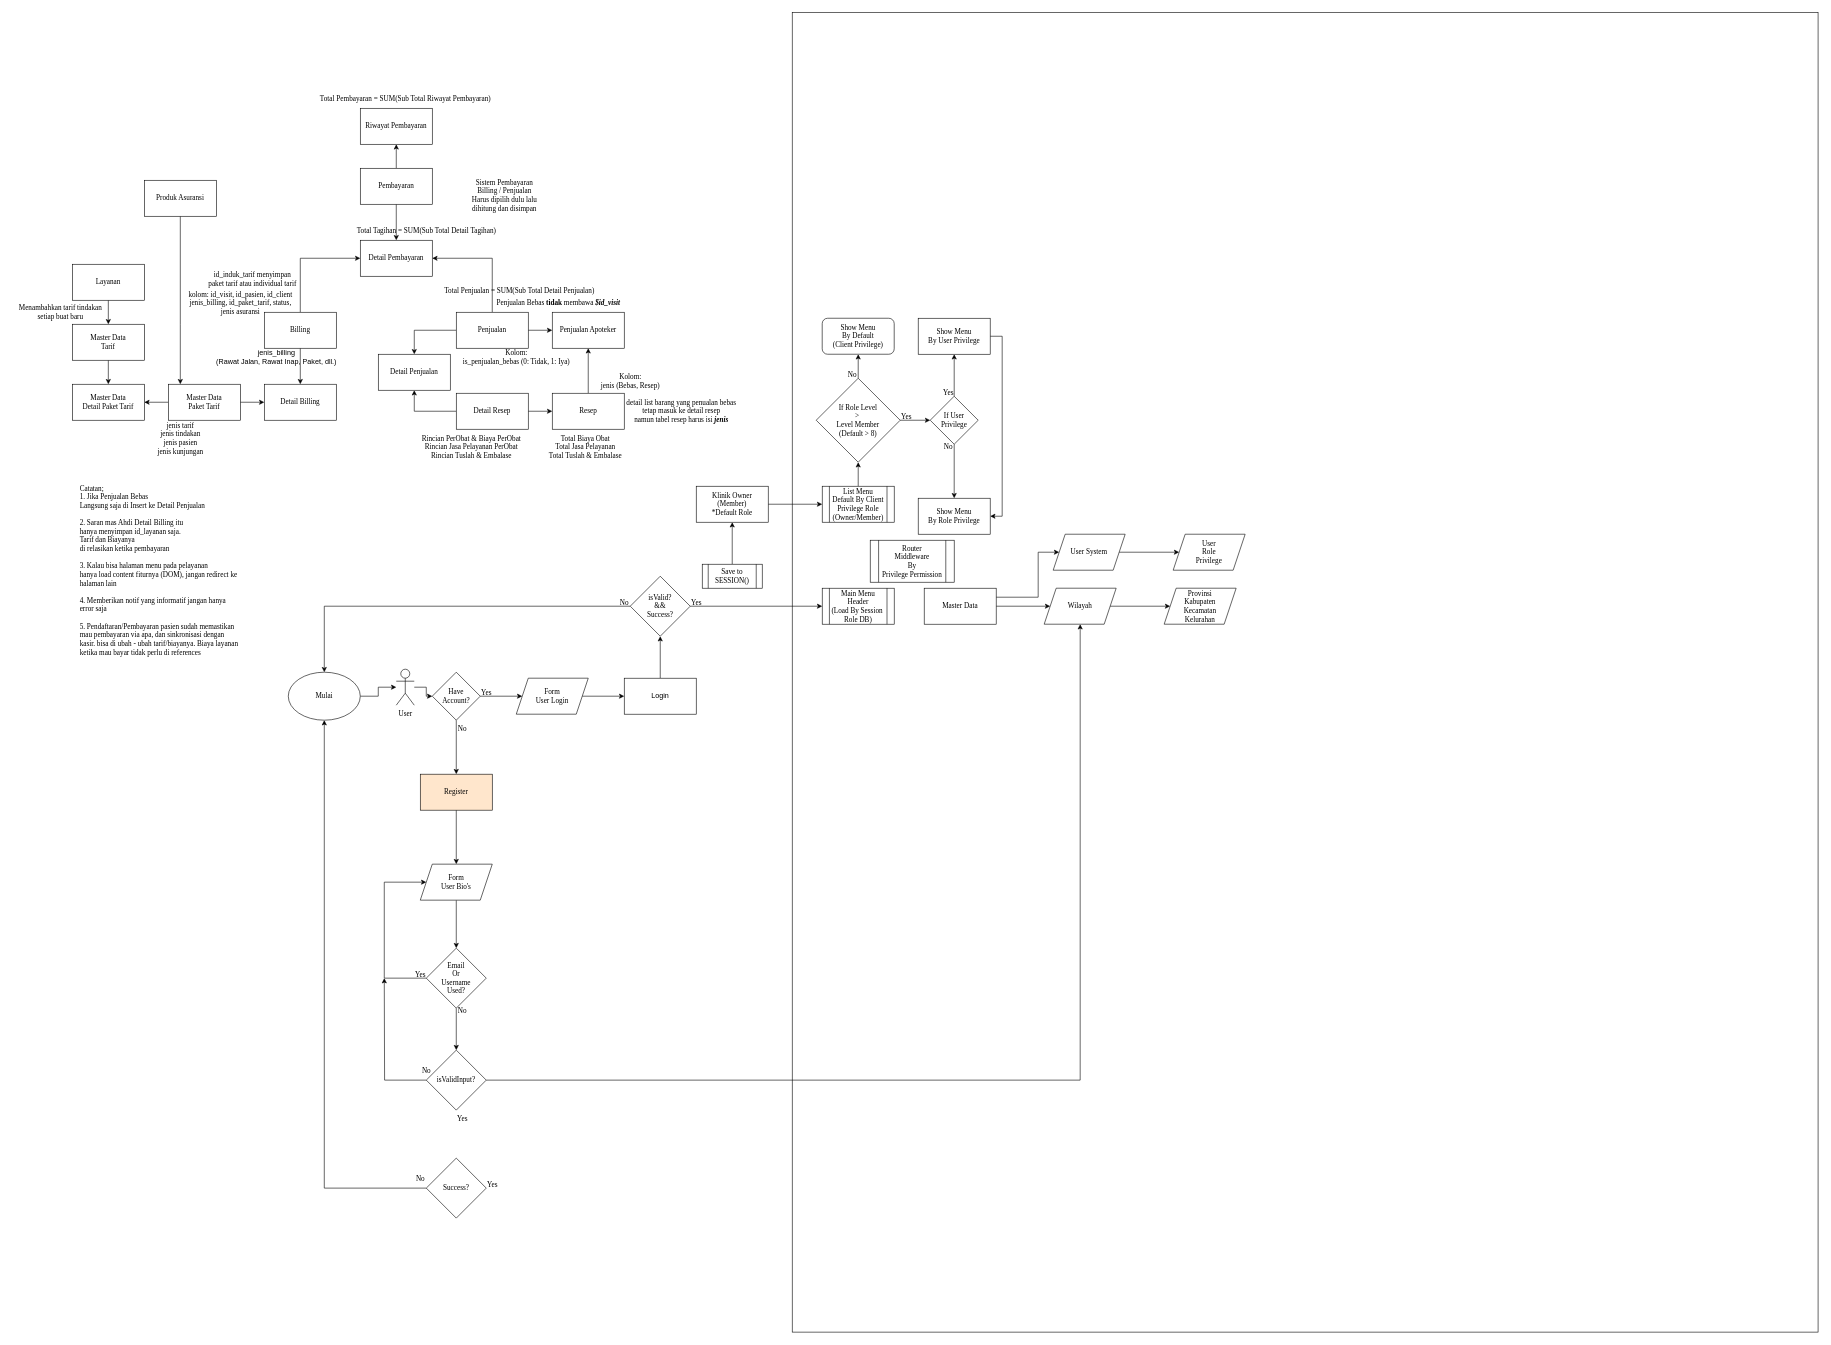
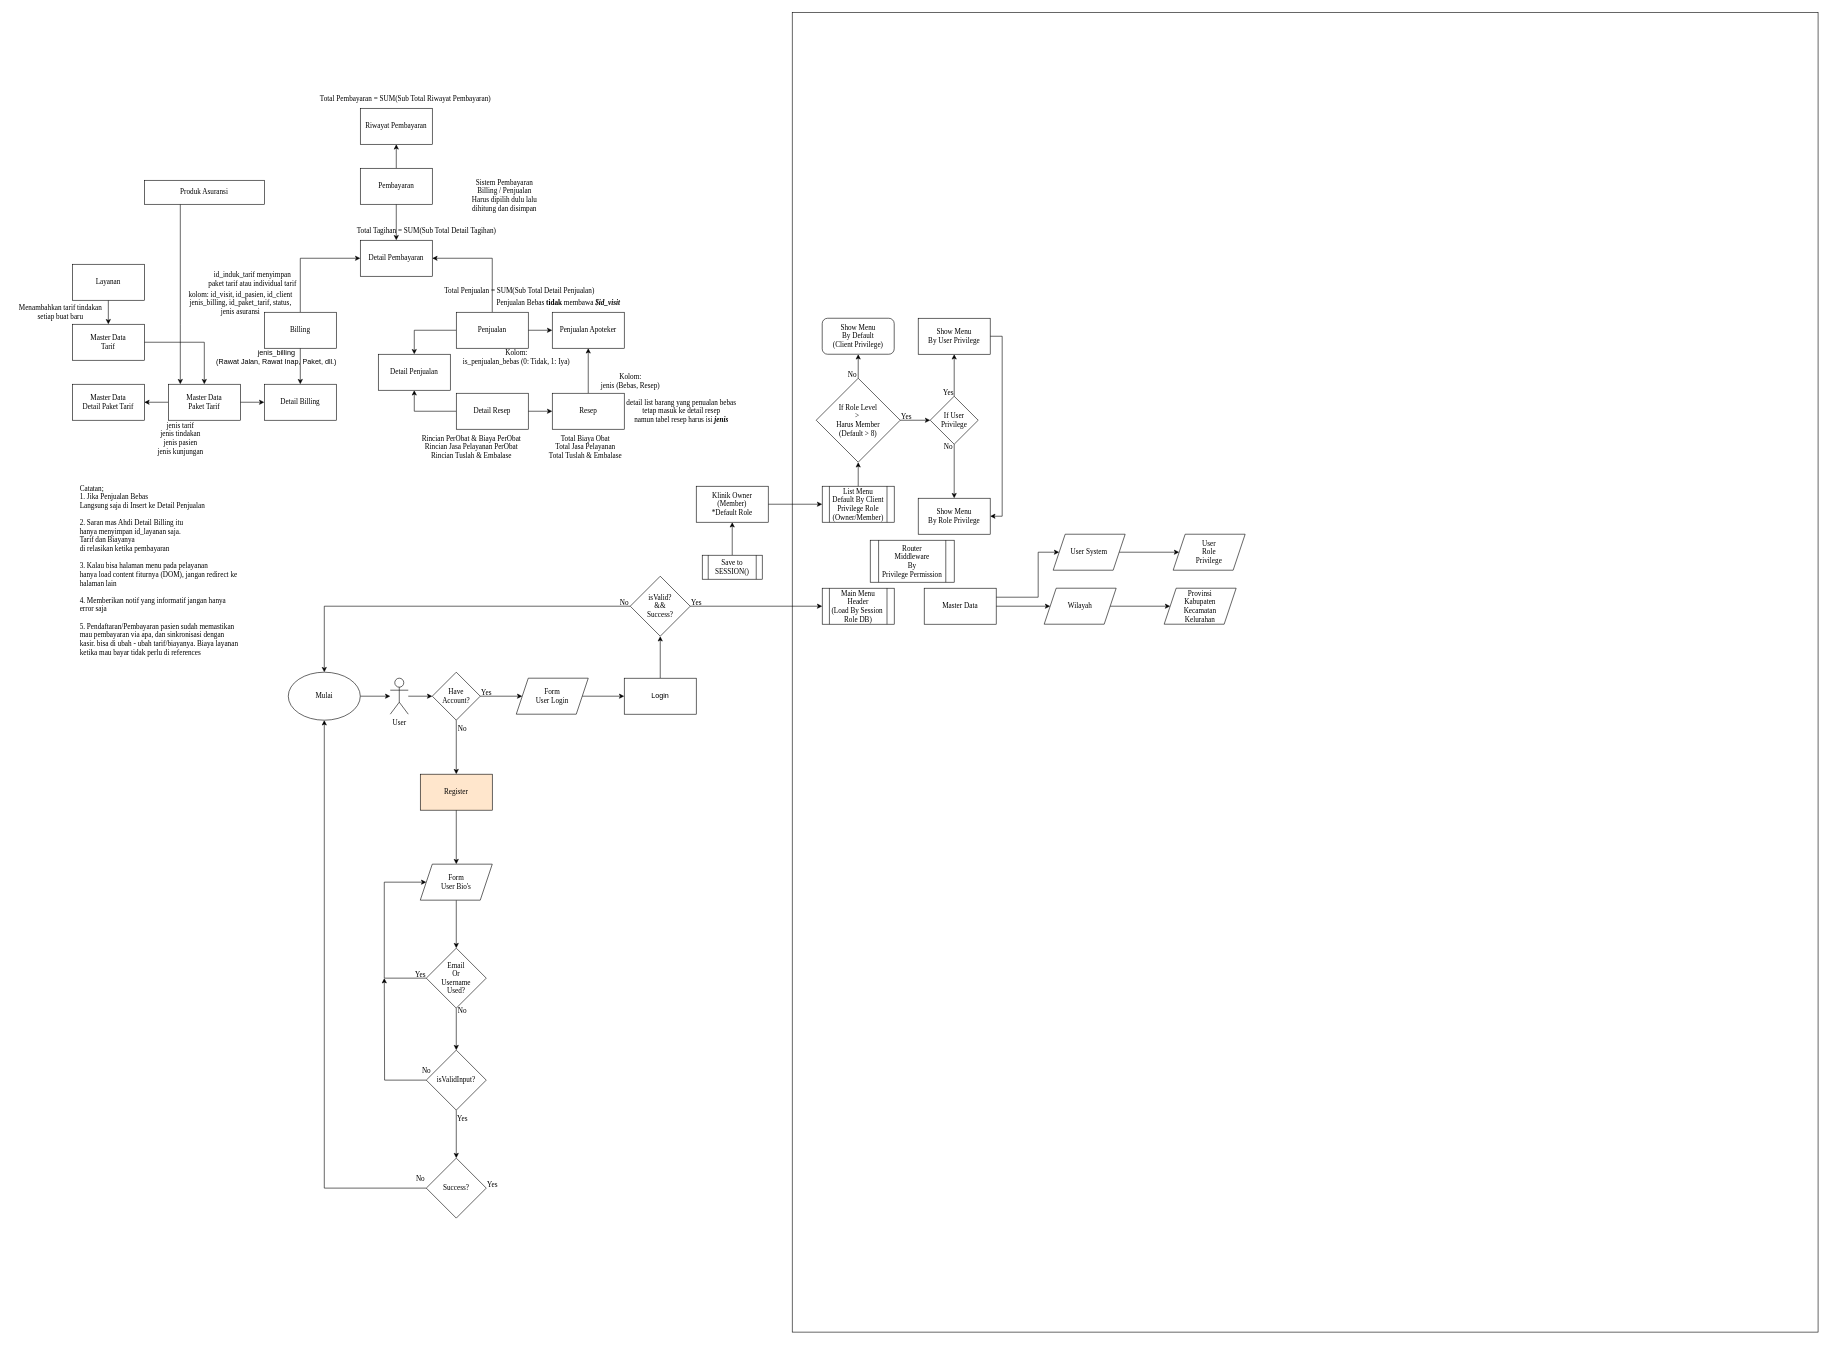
(180, 198) -> (204, 192)
(108, 378) -> (204, 378)
(858, 420) -> (858, 420)
(732, 576) -> (732, 567)
(1080, 629) -> (456, 1152)
(405, 687) -> (399, 696)
